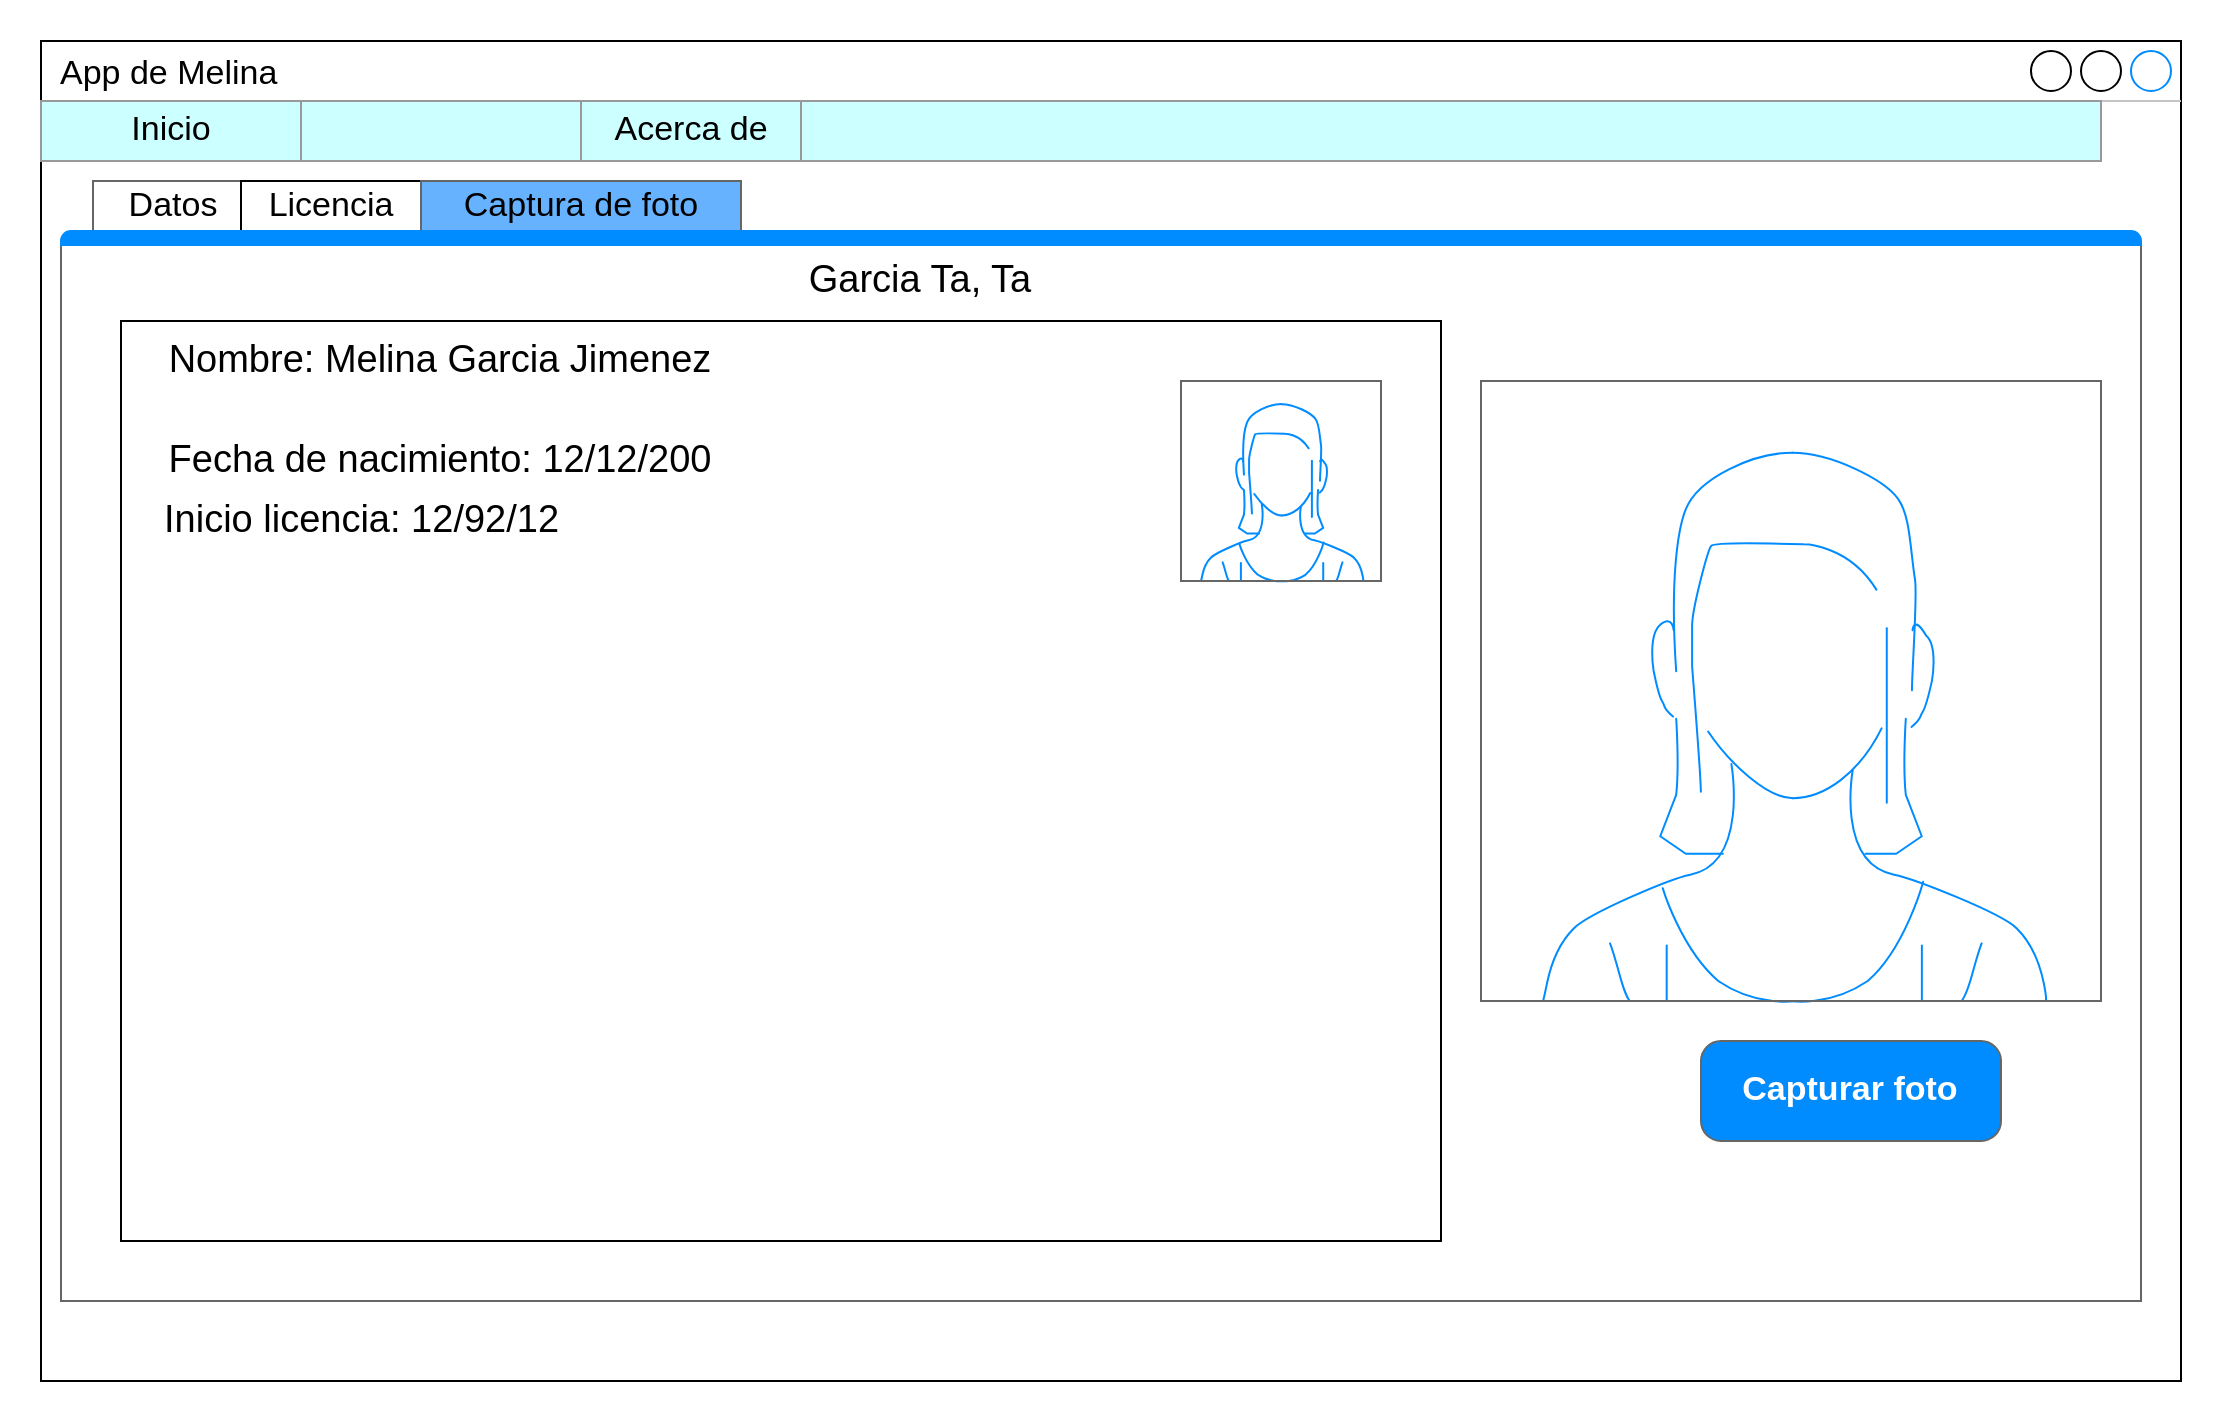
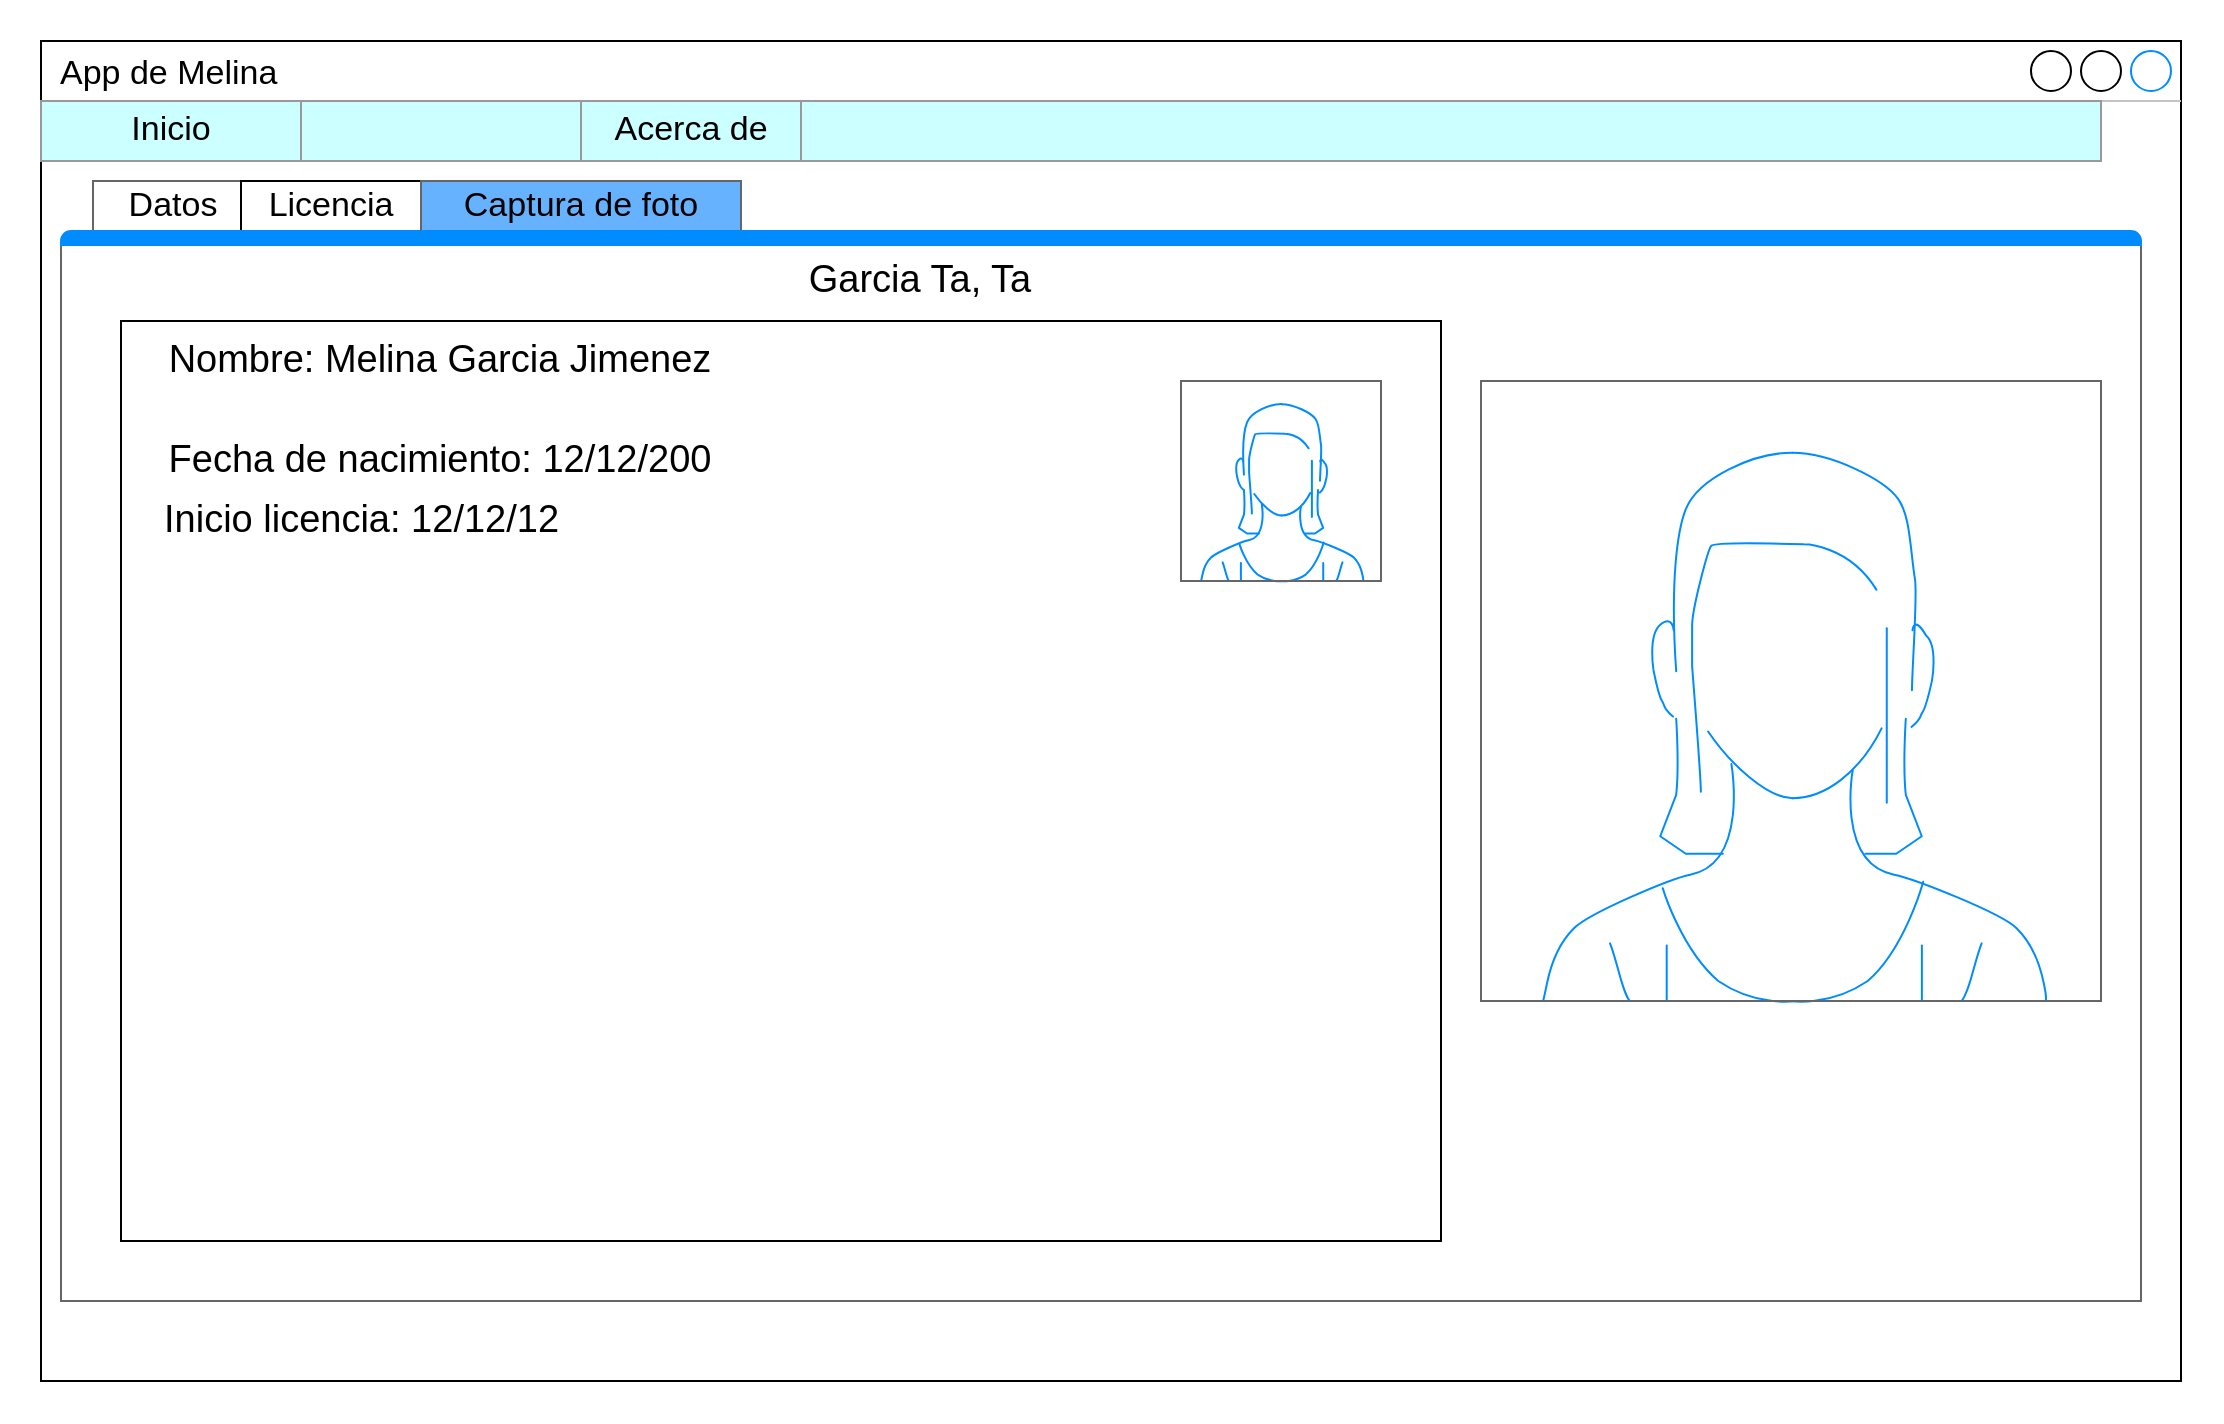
(373, 521) -> (373, 521)
(1851, 1091) -> none
